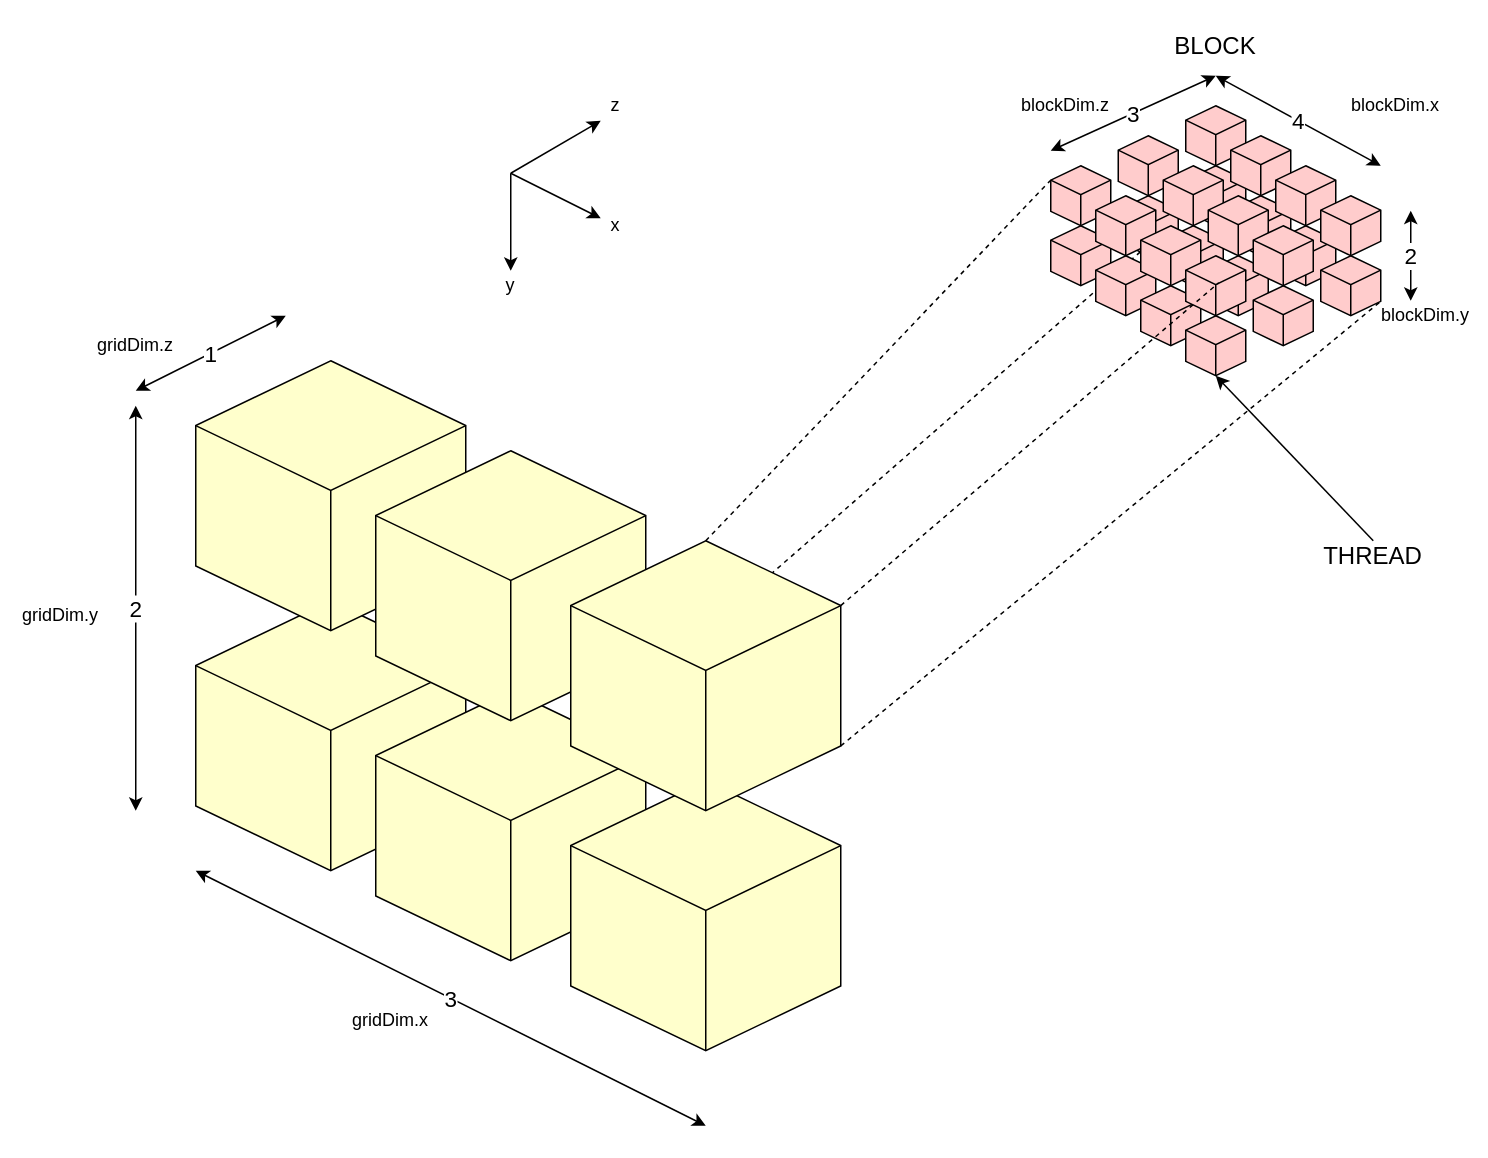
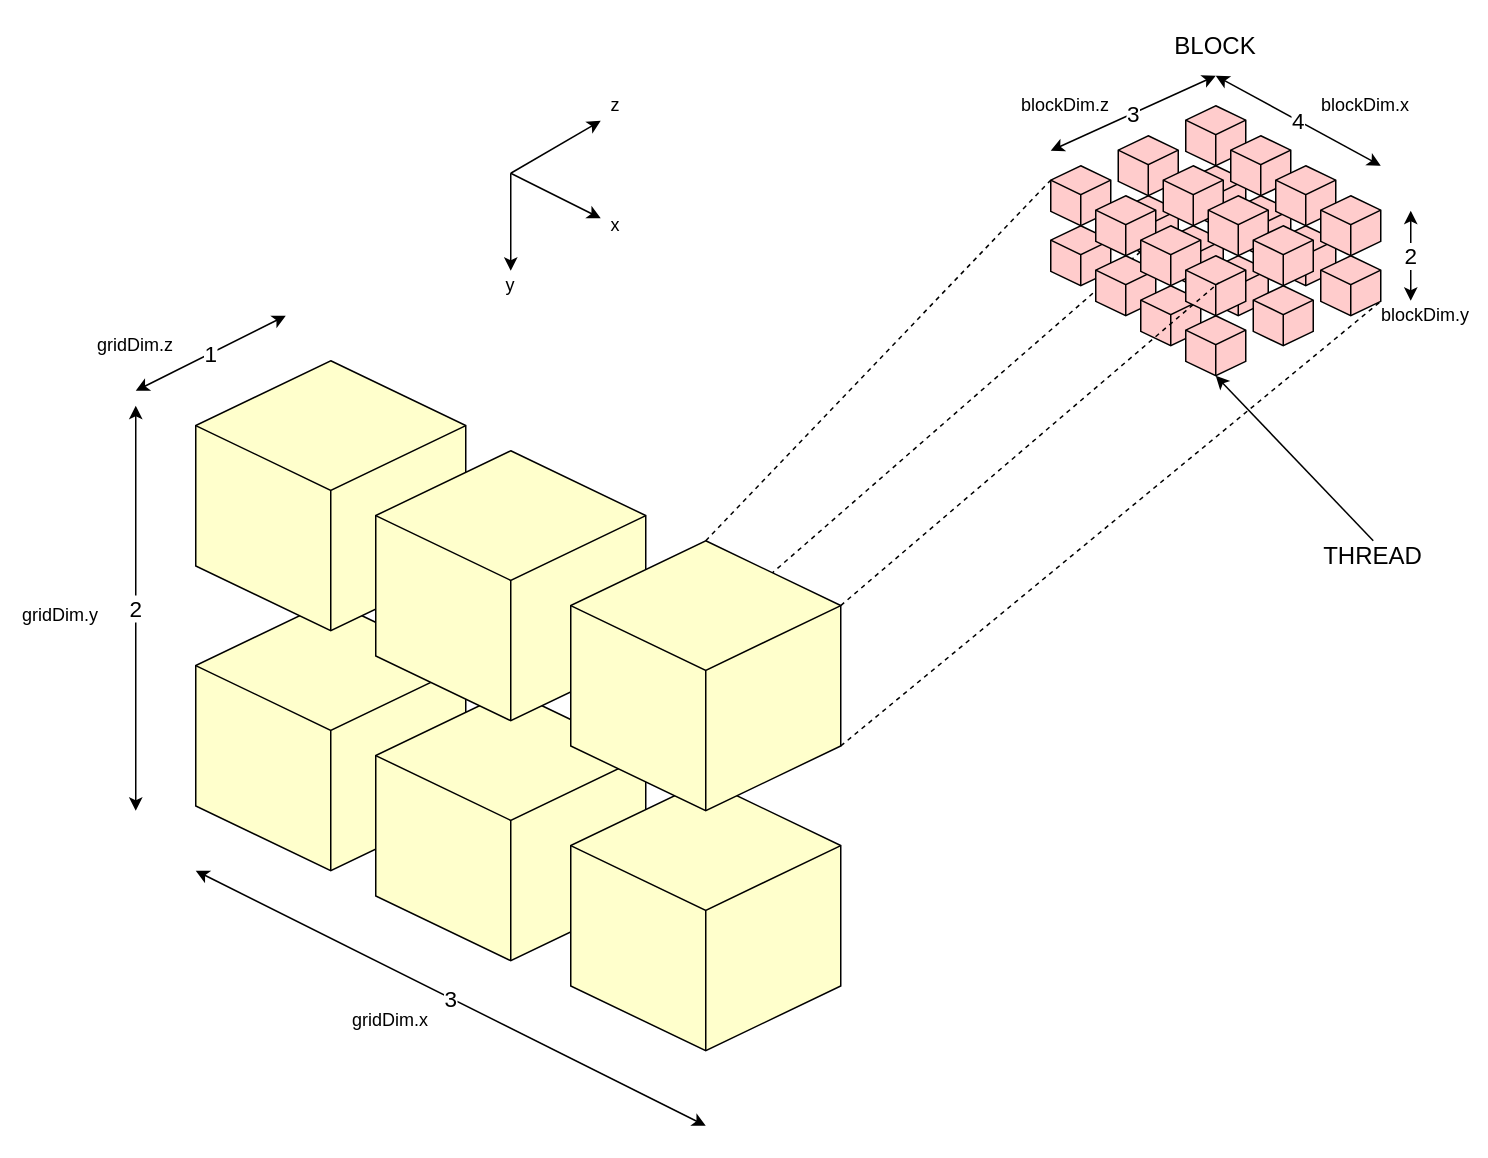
(1396, 106) -> (1366, 106)
